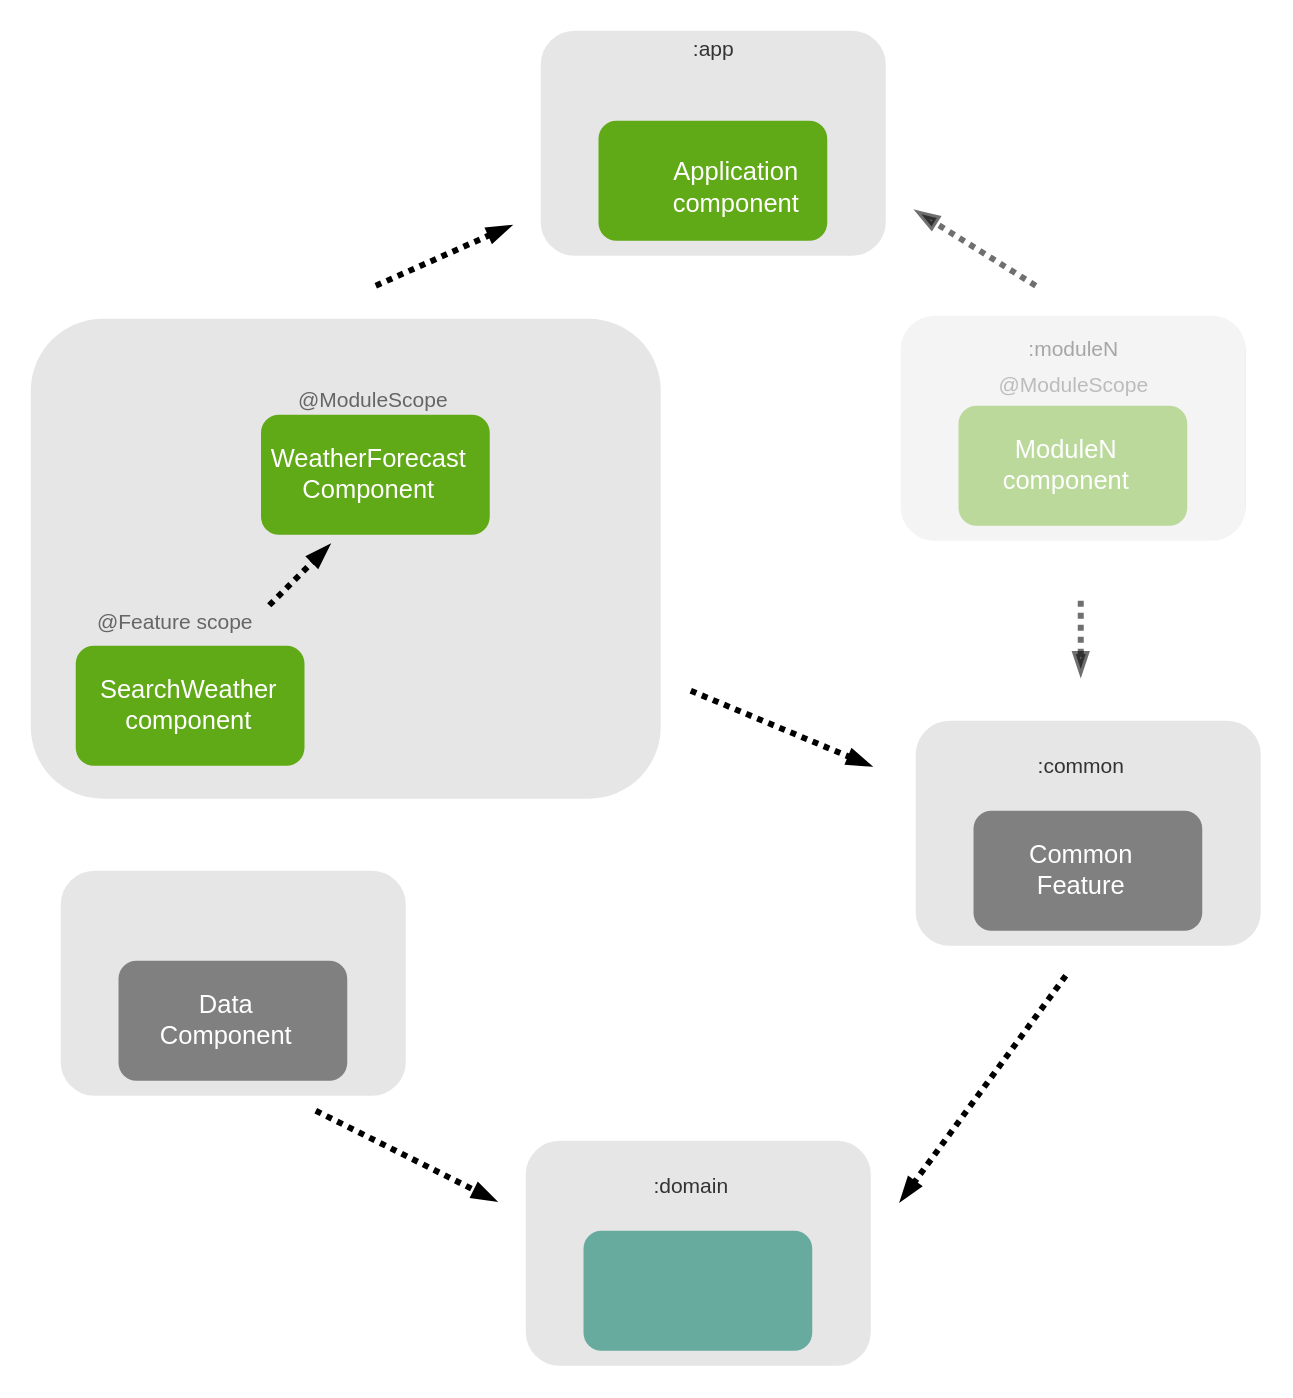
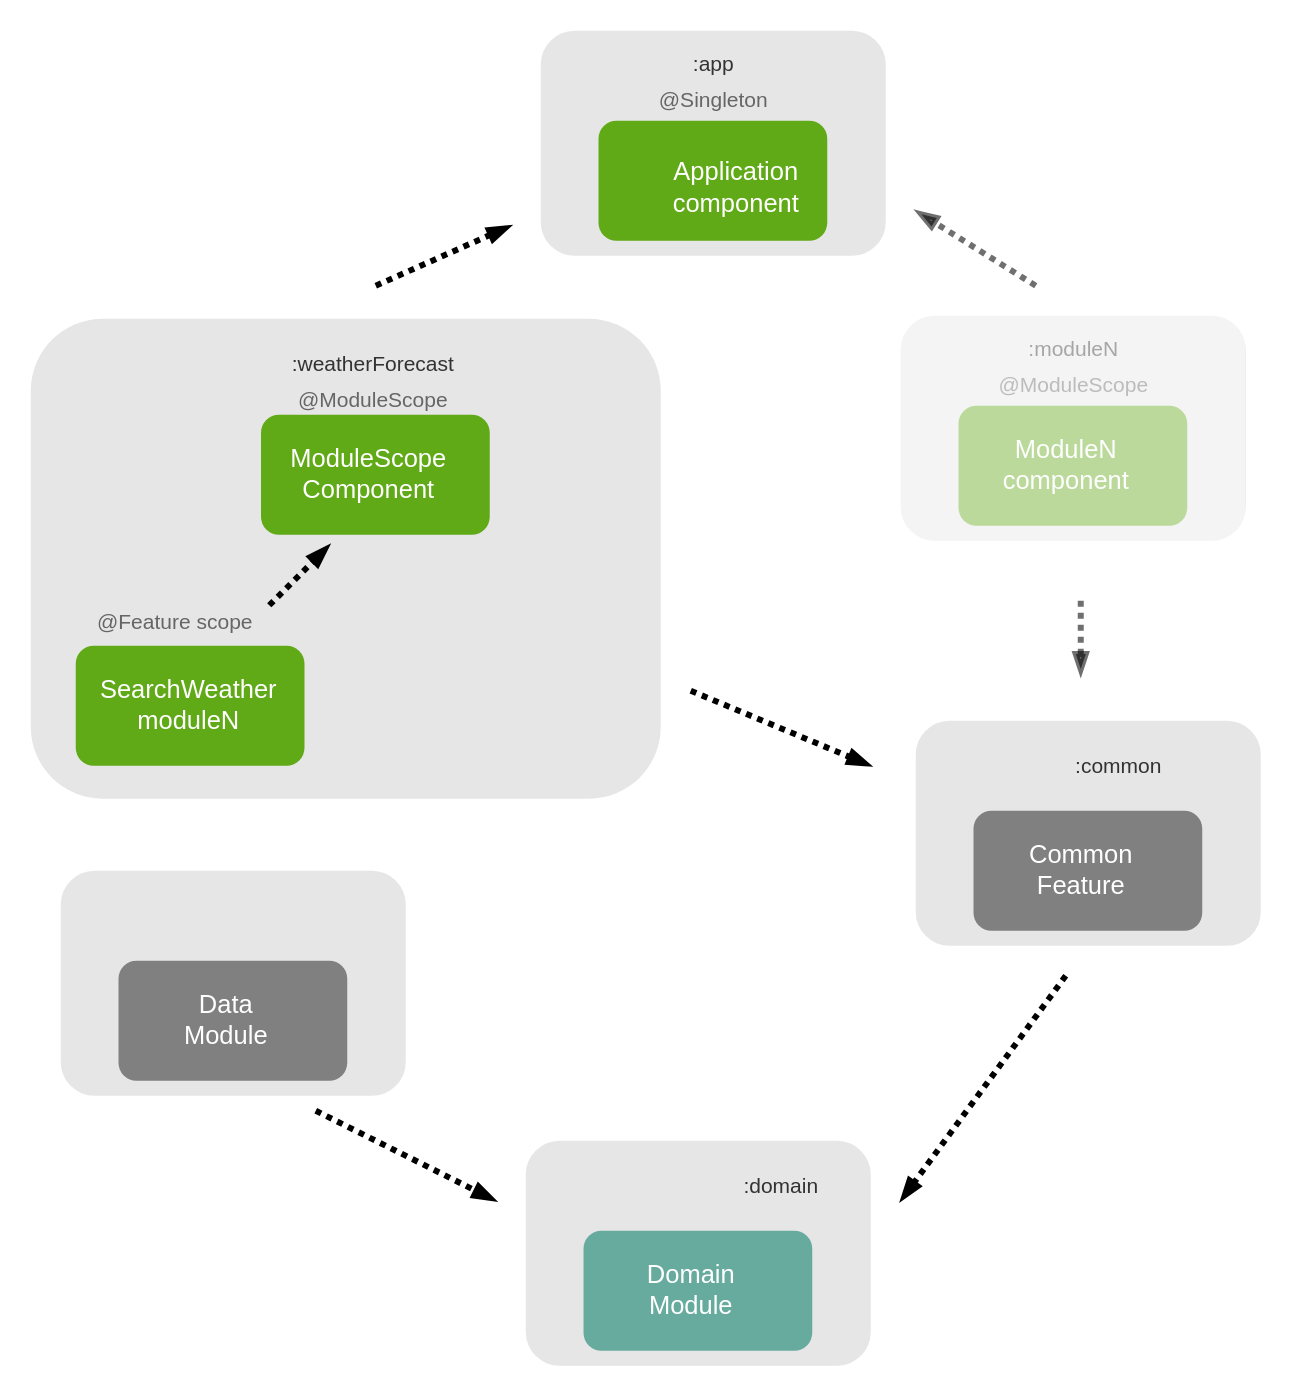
(713, 49) -> (713, 64)
none -> (713, 100)
none -> (373, 364)
(369, 475) -> (369, 475)
(189, 706) -> (189, 706)
(1081, 766) -> (1118, 766)
(227, 1021) -> (227, 1021)
(691, 1186) -> (781, 1186)
none -> (691, 1291)
